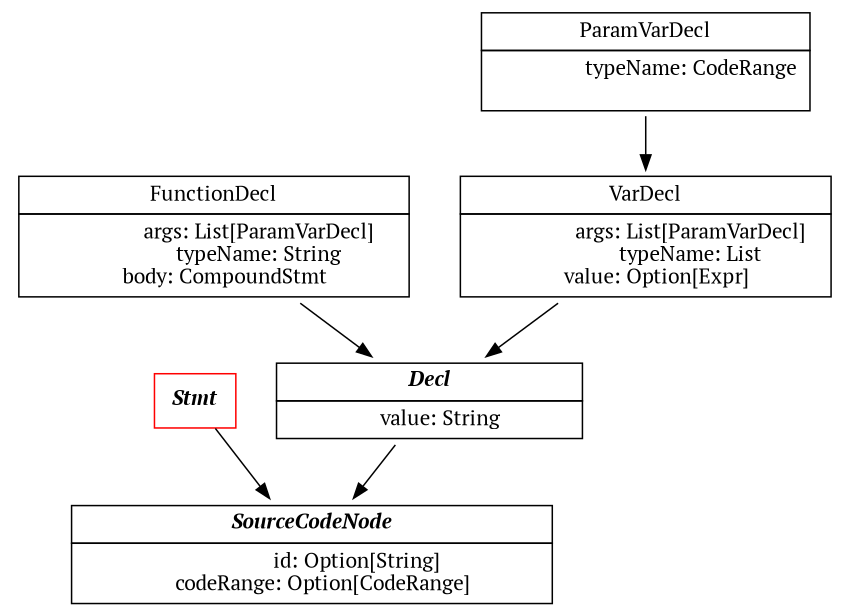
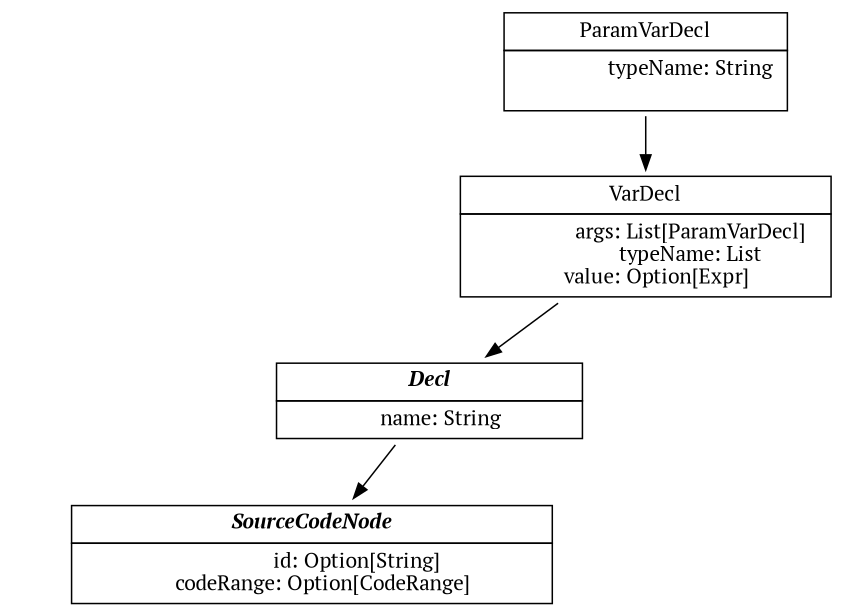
(646, 69) -> (646, 69)
(213, 237) -> none
(195, 401) -> none
(429, 419) -> (429, 419)
